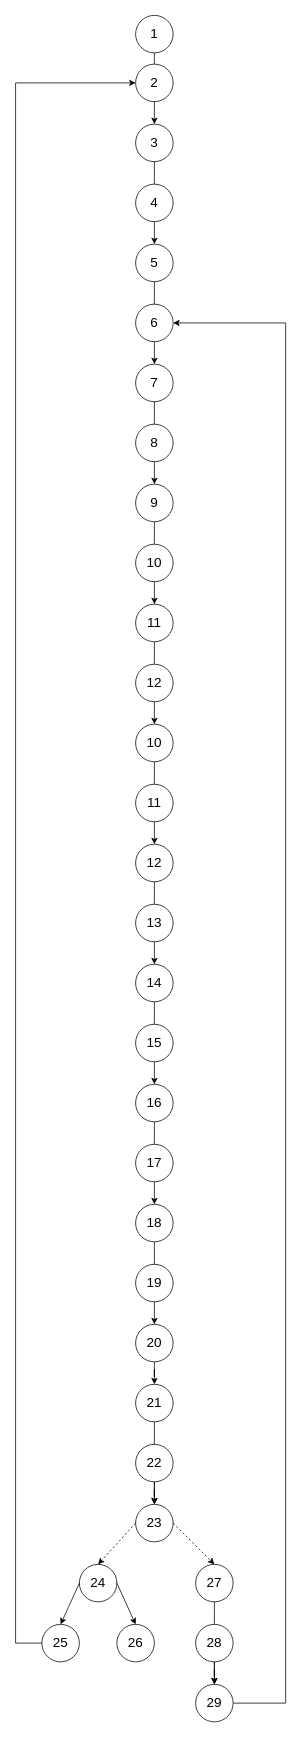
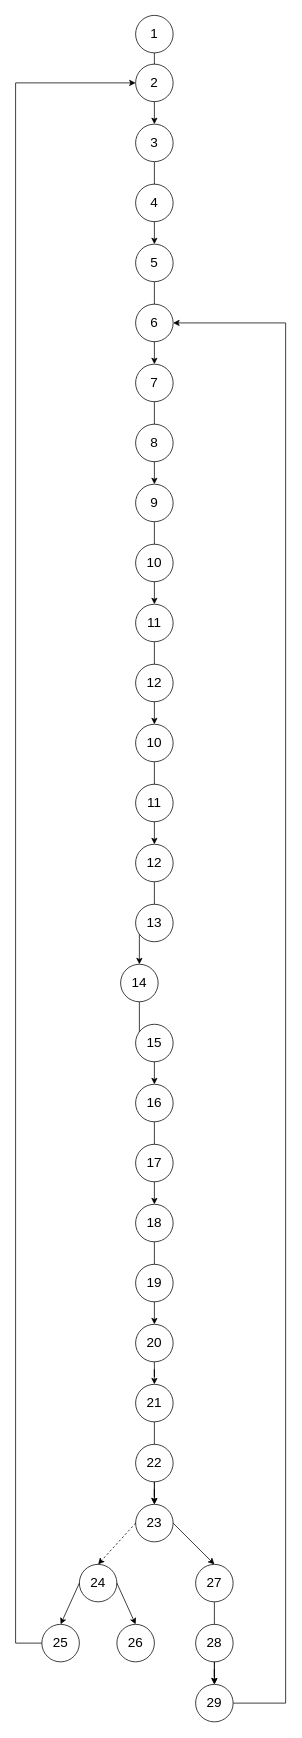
(154, 983) -> (139, 983)
(191, 1541) -> (191, 1541)
